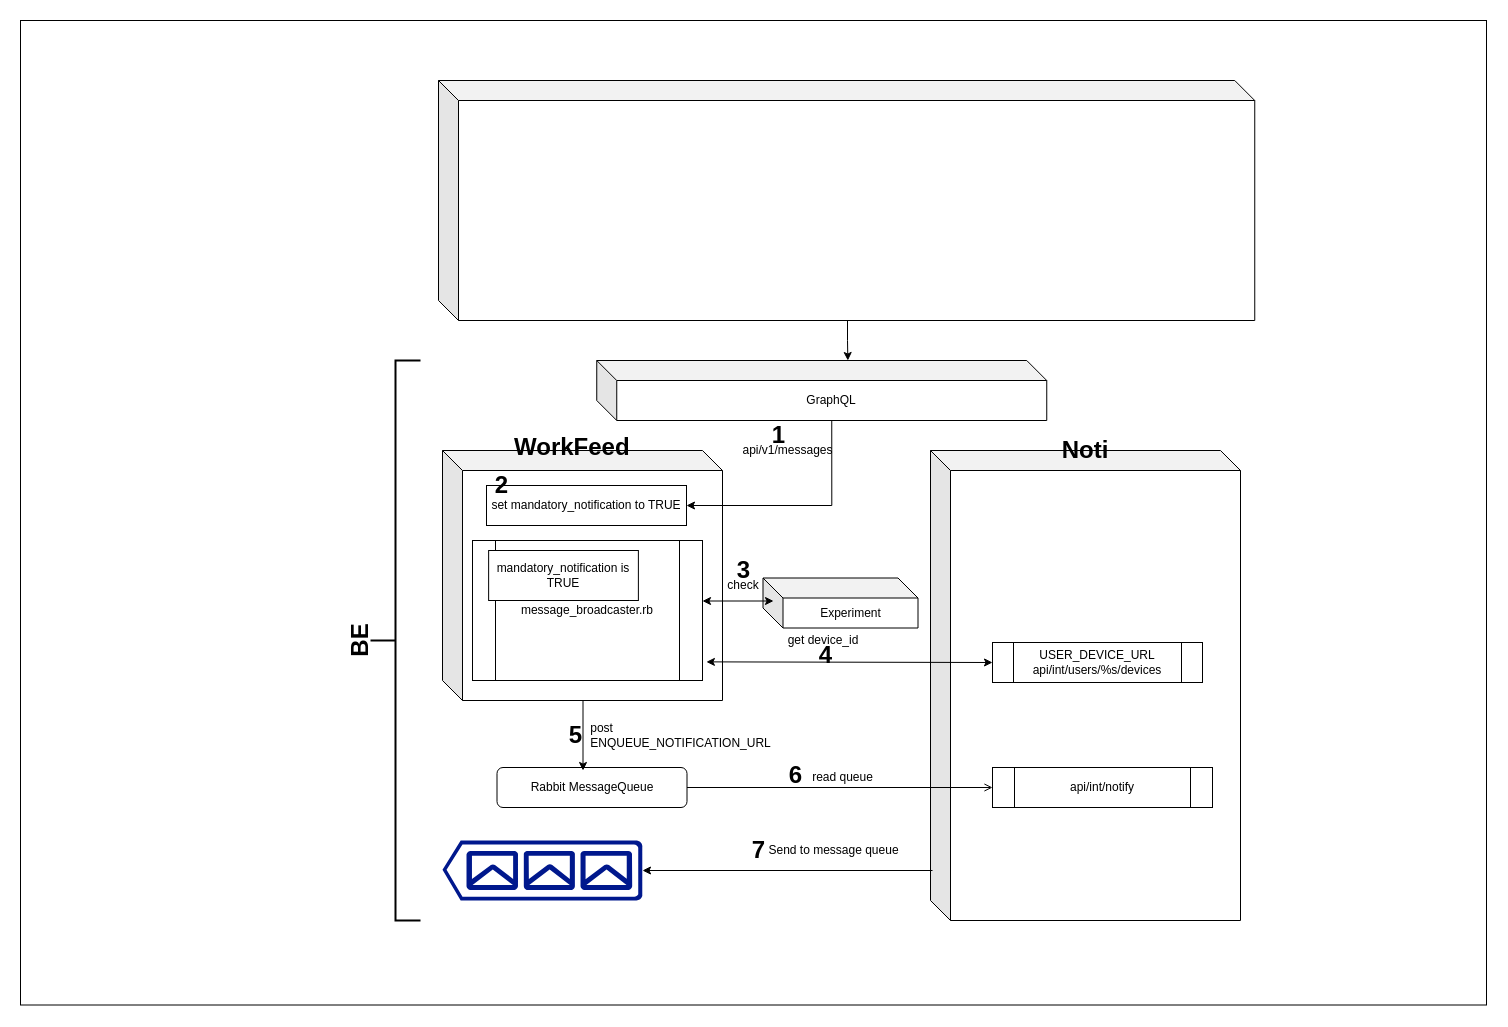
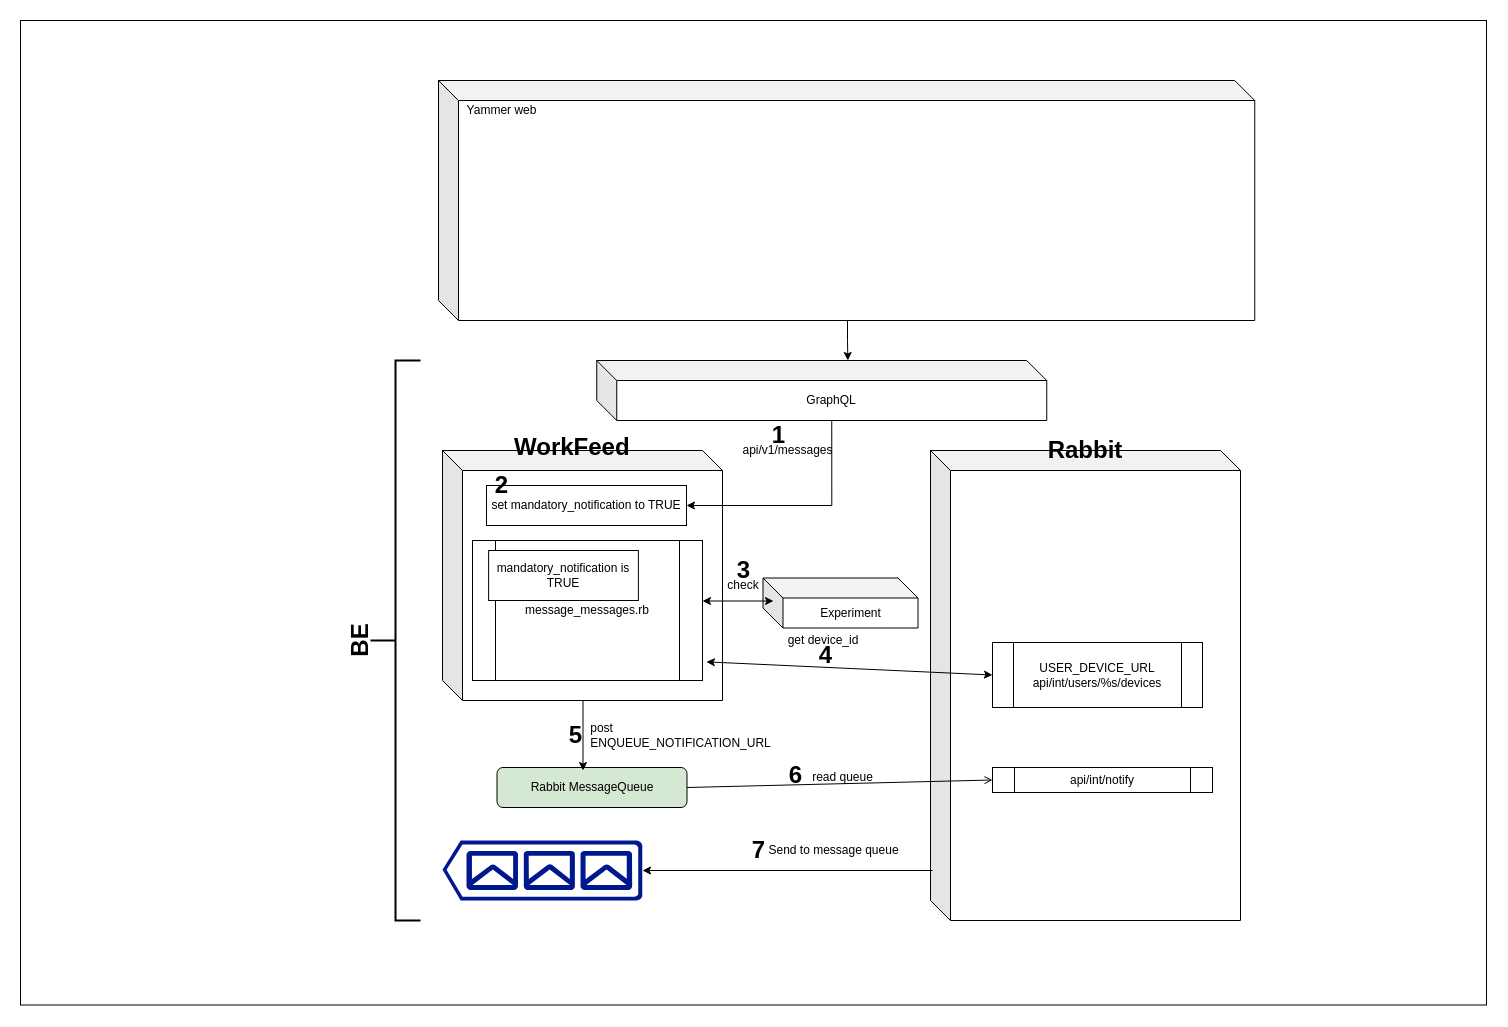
none -> (502, 111)
(1086, 451) -> (1086, 451)
(588, 611) -> (588, 611)
(1098, 663) -> (1098, 675)
(592, 788) -> (592, 788)
(1103, 788) -> (1103, 780)
